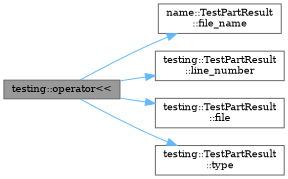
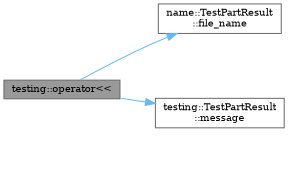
(220, 66) -> none
(220, 113) -> (220, 113)
(220, 160) -> none
